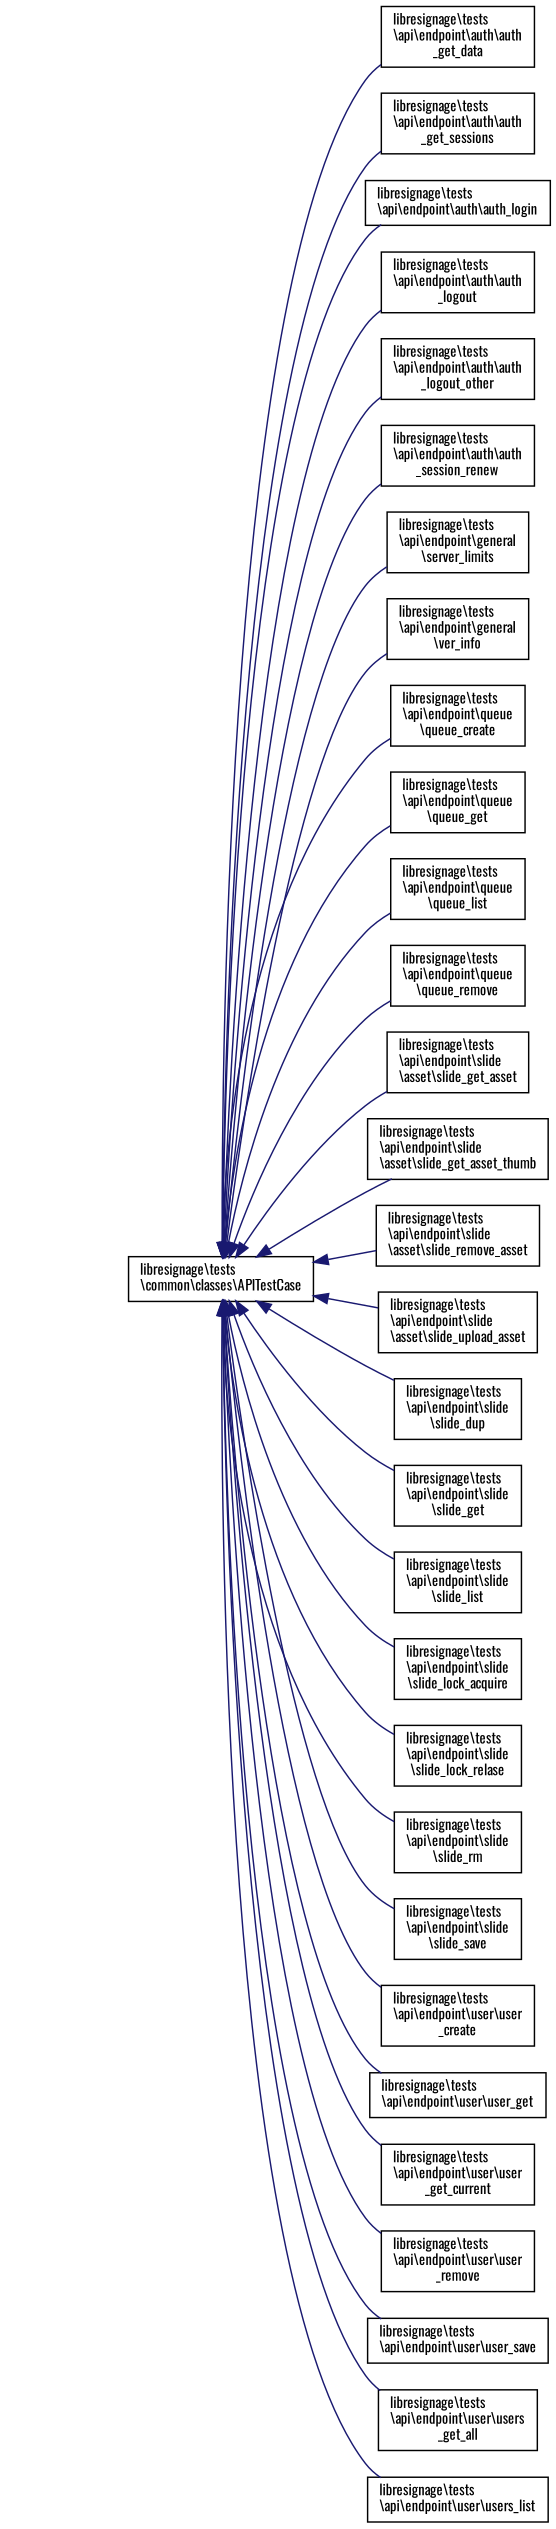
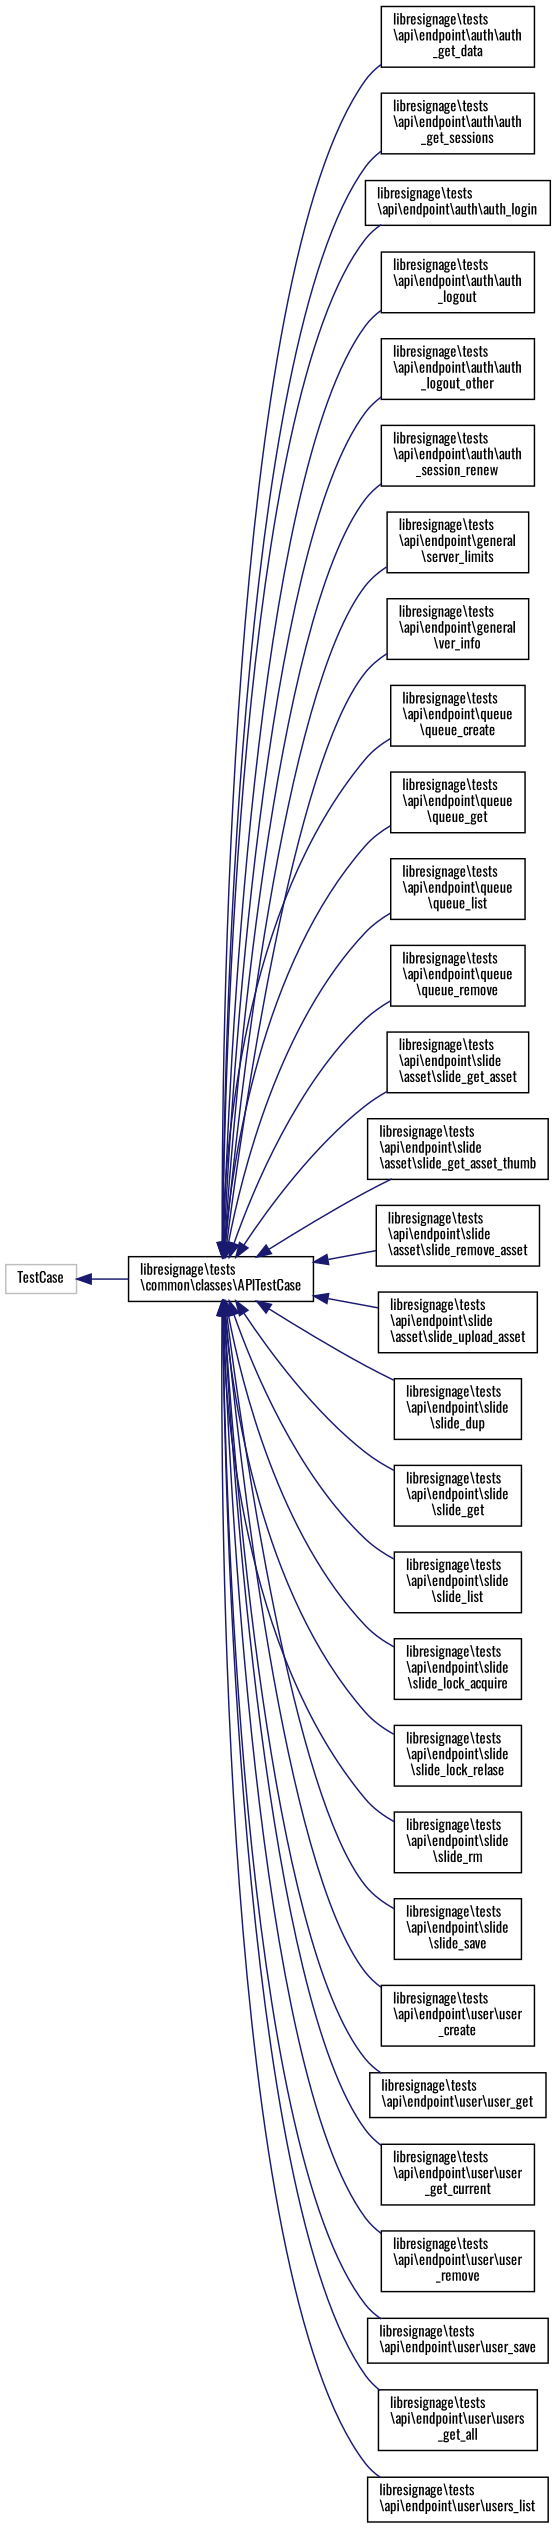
none -> (41, 1279)
